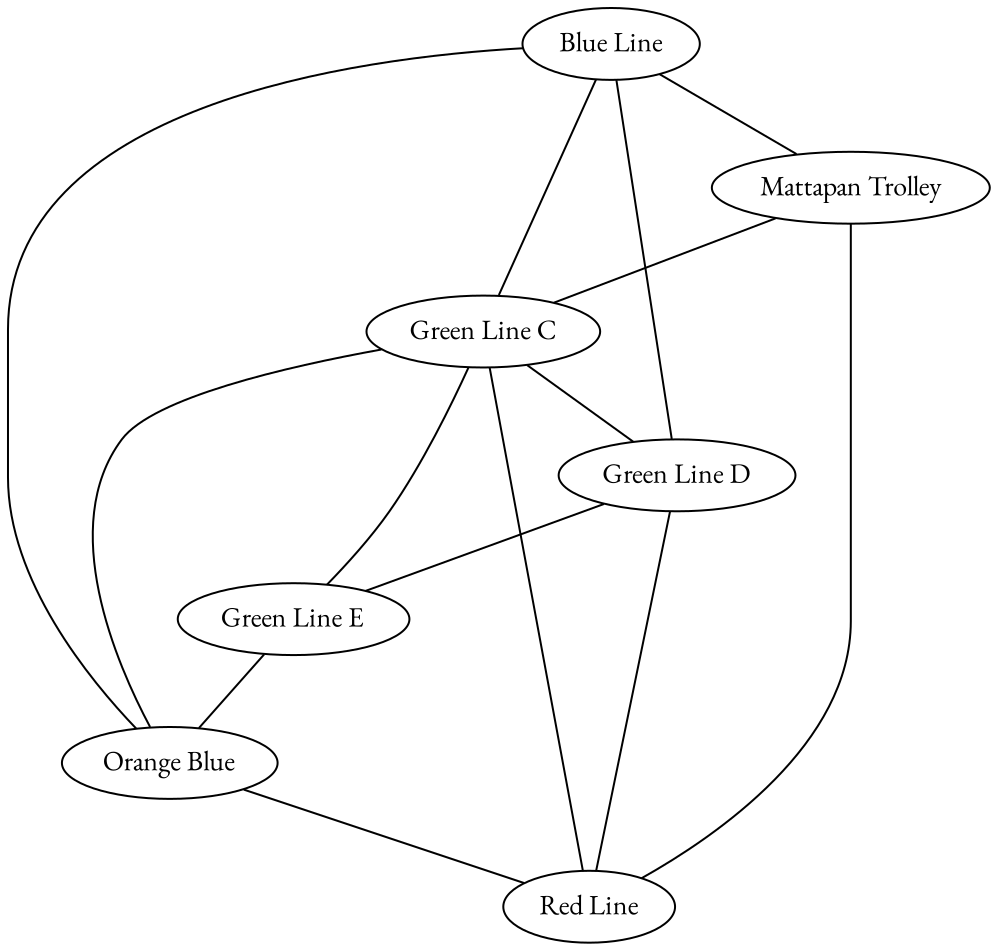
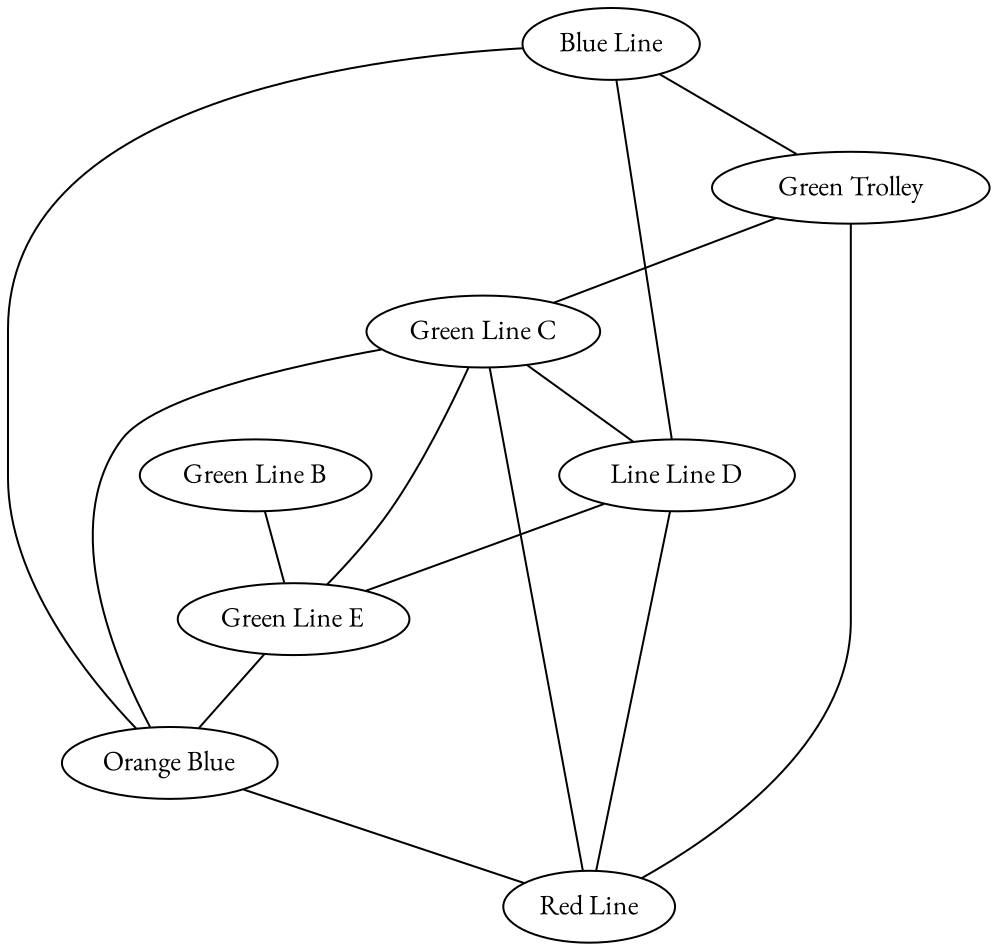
(547, 187) -> none
(851, 188) -> (851, 188)
none -> (256, 475)
(677, 475) -> (677, 475)
